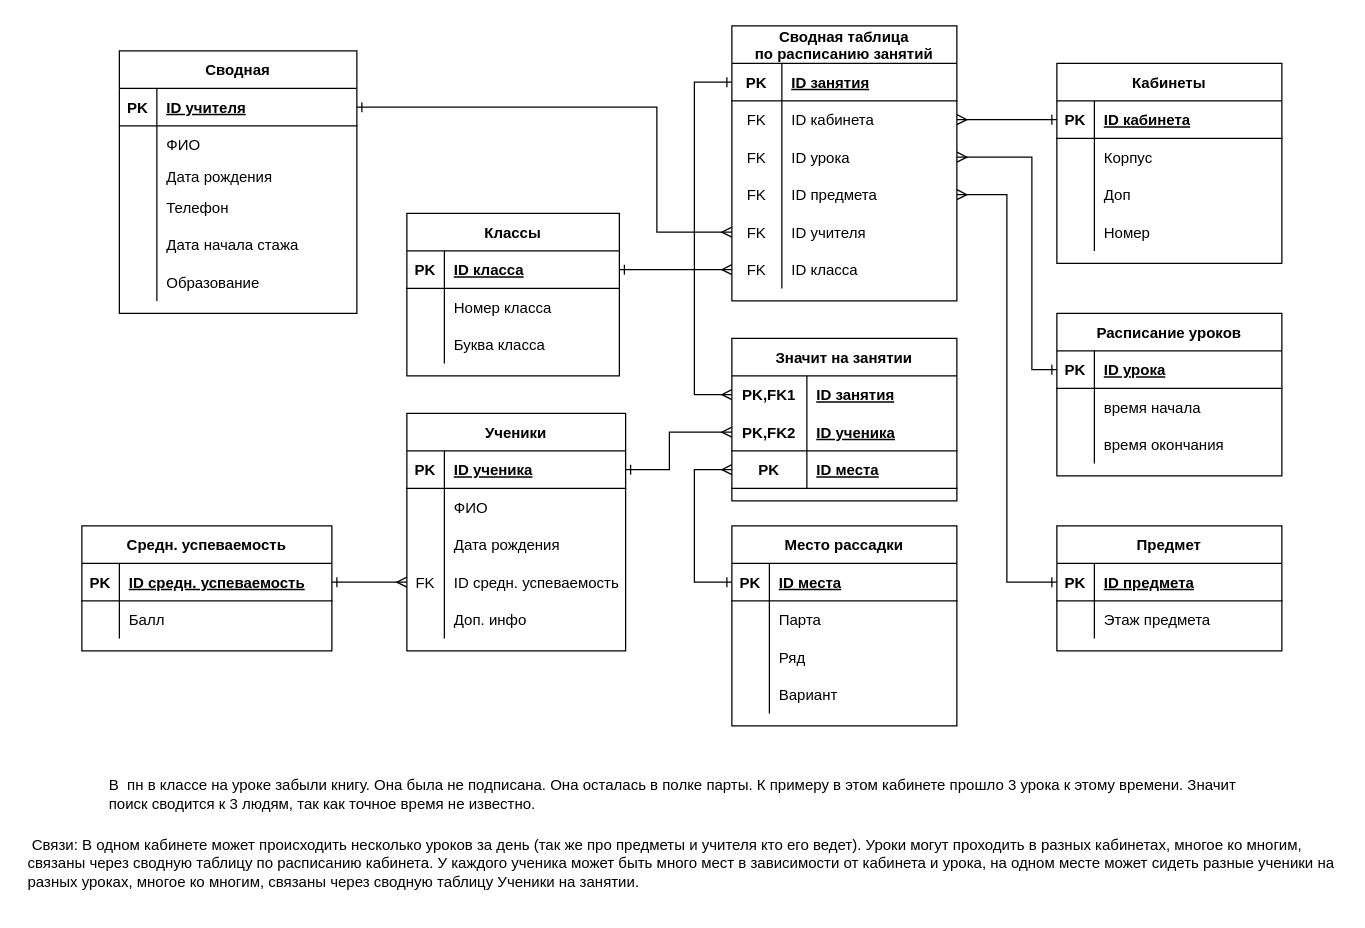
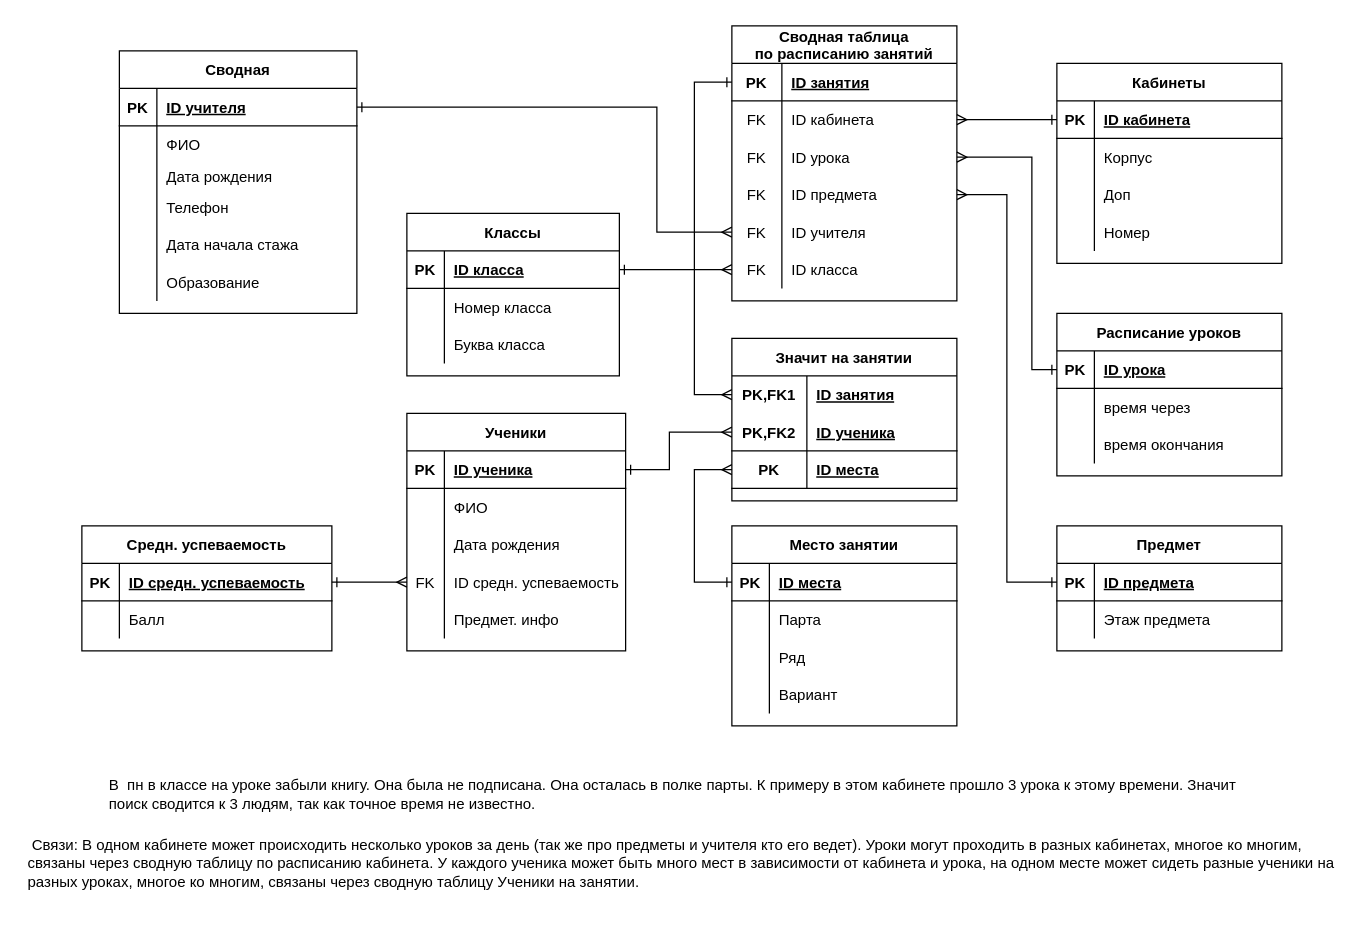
(1152, 408) -> (1148, 408)
(844, 545) -> (844, 545)
(488, 620) -> (504, 620)
